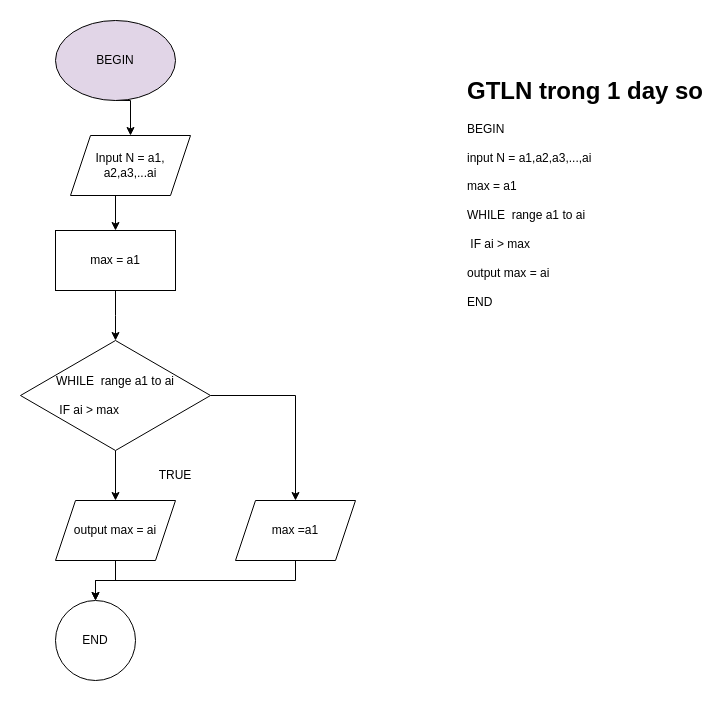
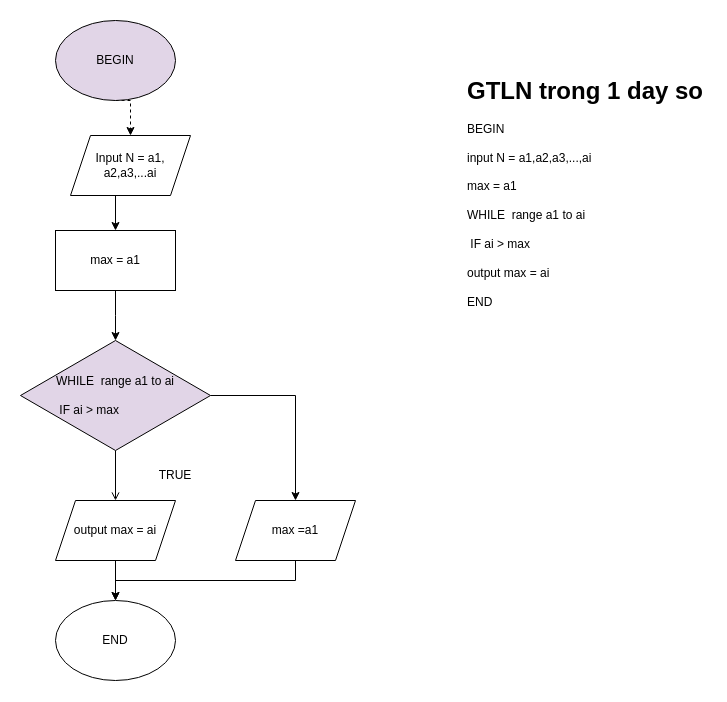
(131, 111) -> (131, 111)
(116, 396) -> (116, 396)
(116, 492) -> (116, 493)
(96, 641) -> (116, 641)
